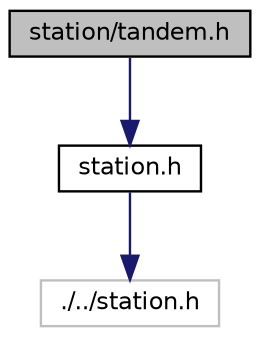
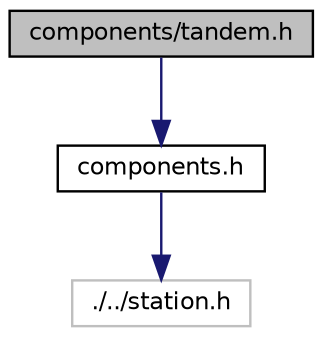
(130, 34) -> (161, 34)
(130, 168) -> (161, 168)
